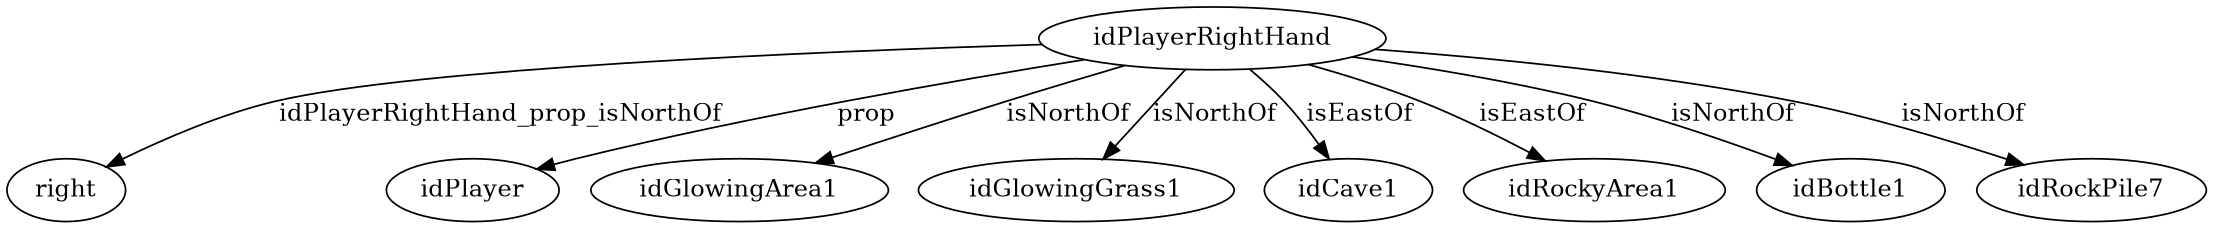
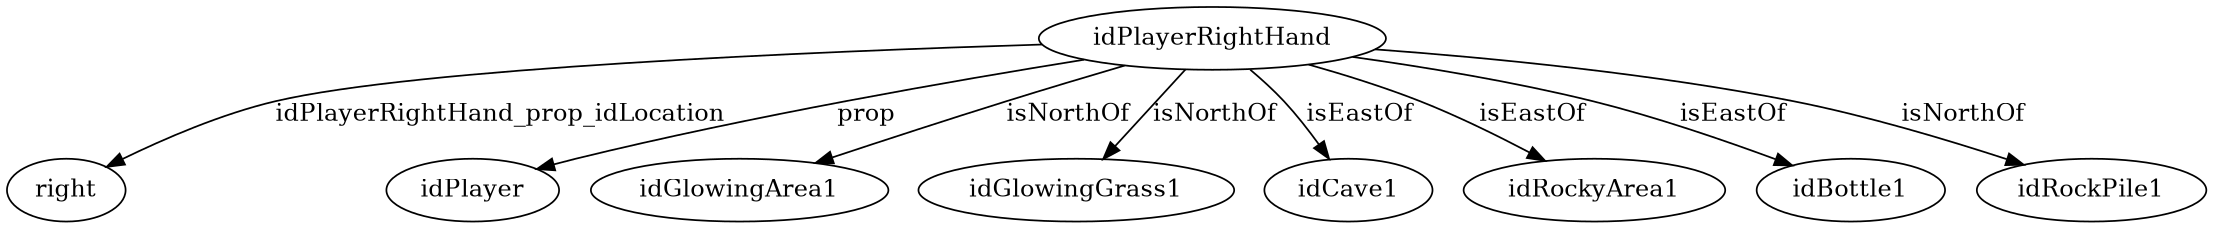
(501, 114) -> (501, 114)
(1733, 114) -> (1733, 114)
(2092, 190) -> (2092, 190)
